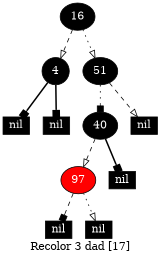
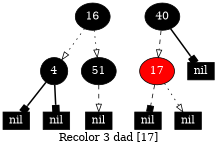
(68, 40) -> (76, 41)
(100, 95) -> none
(78, 180) -> (157, 71)
